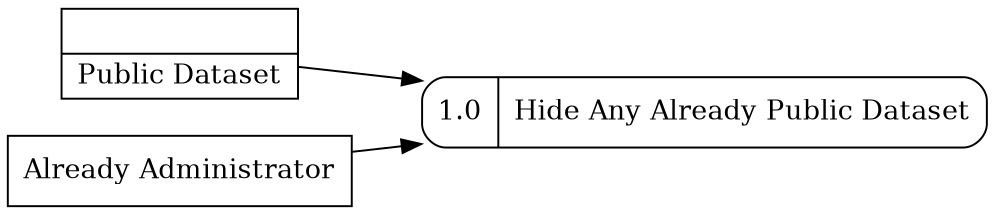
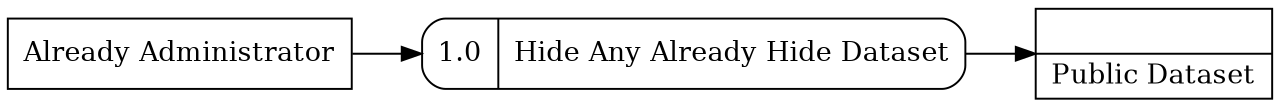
(350, 73) -> (991, 54)
(743, 111) -> (732, 53)
